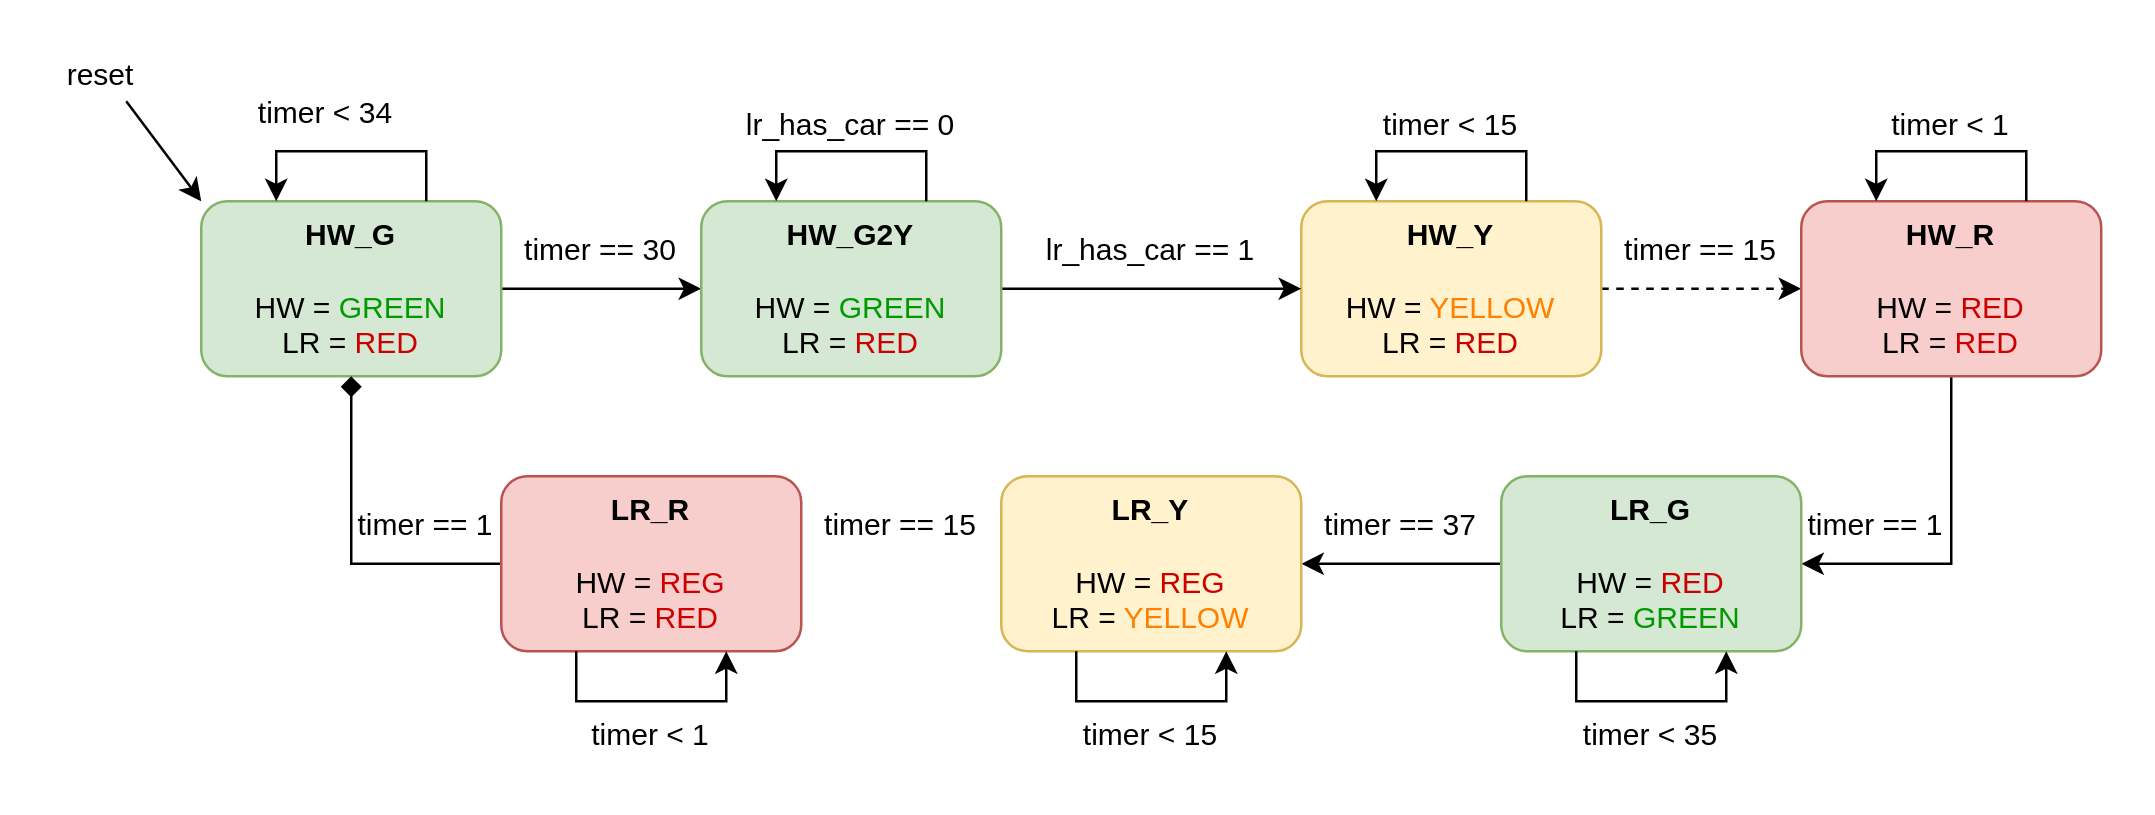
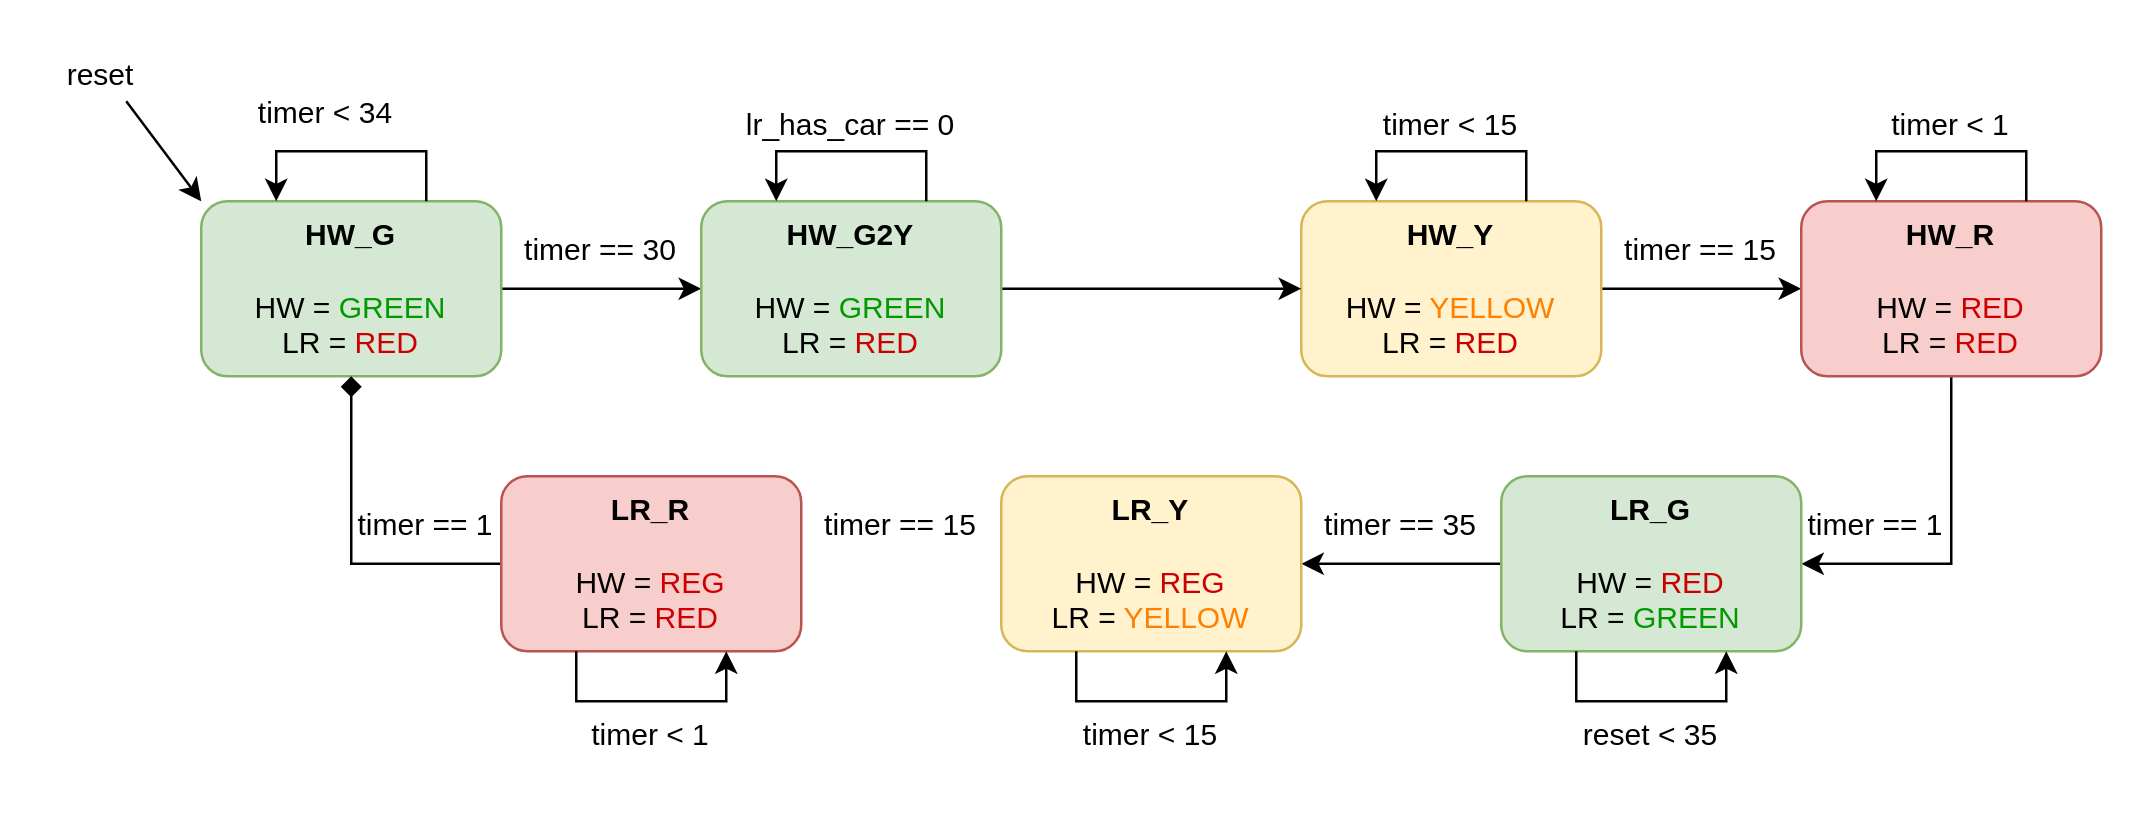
(1151, 251) -> none
(1692, 289) -> (1692, 289)
(1401, 526) -> (1401, 526)
(1651, 736) -> (1651, 736)
